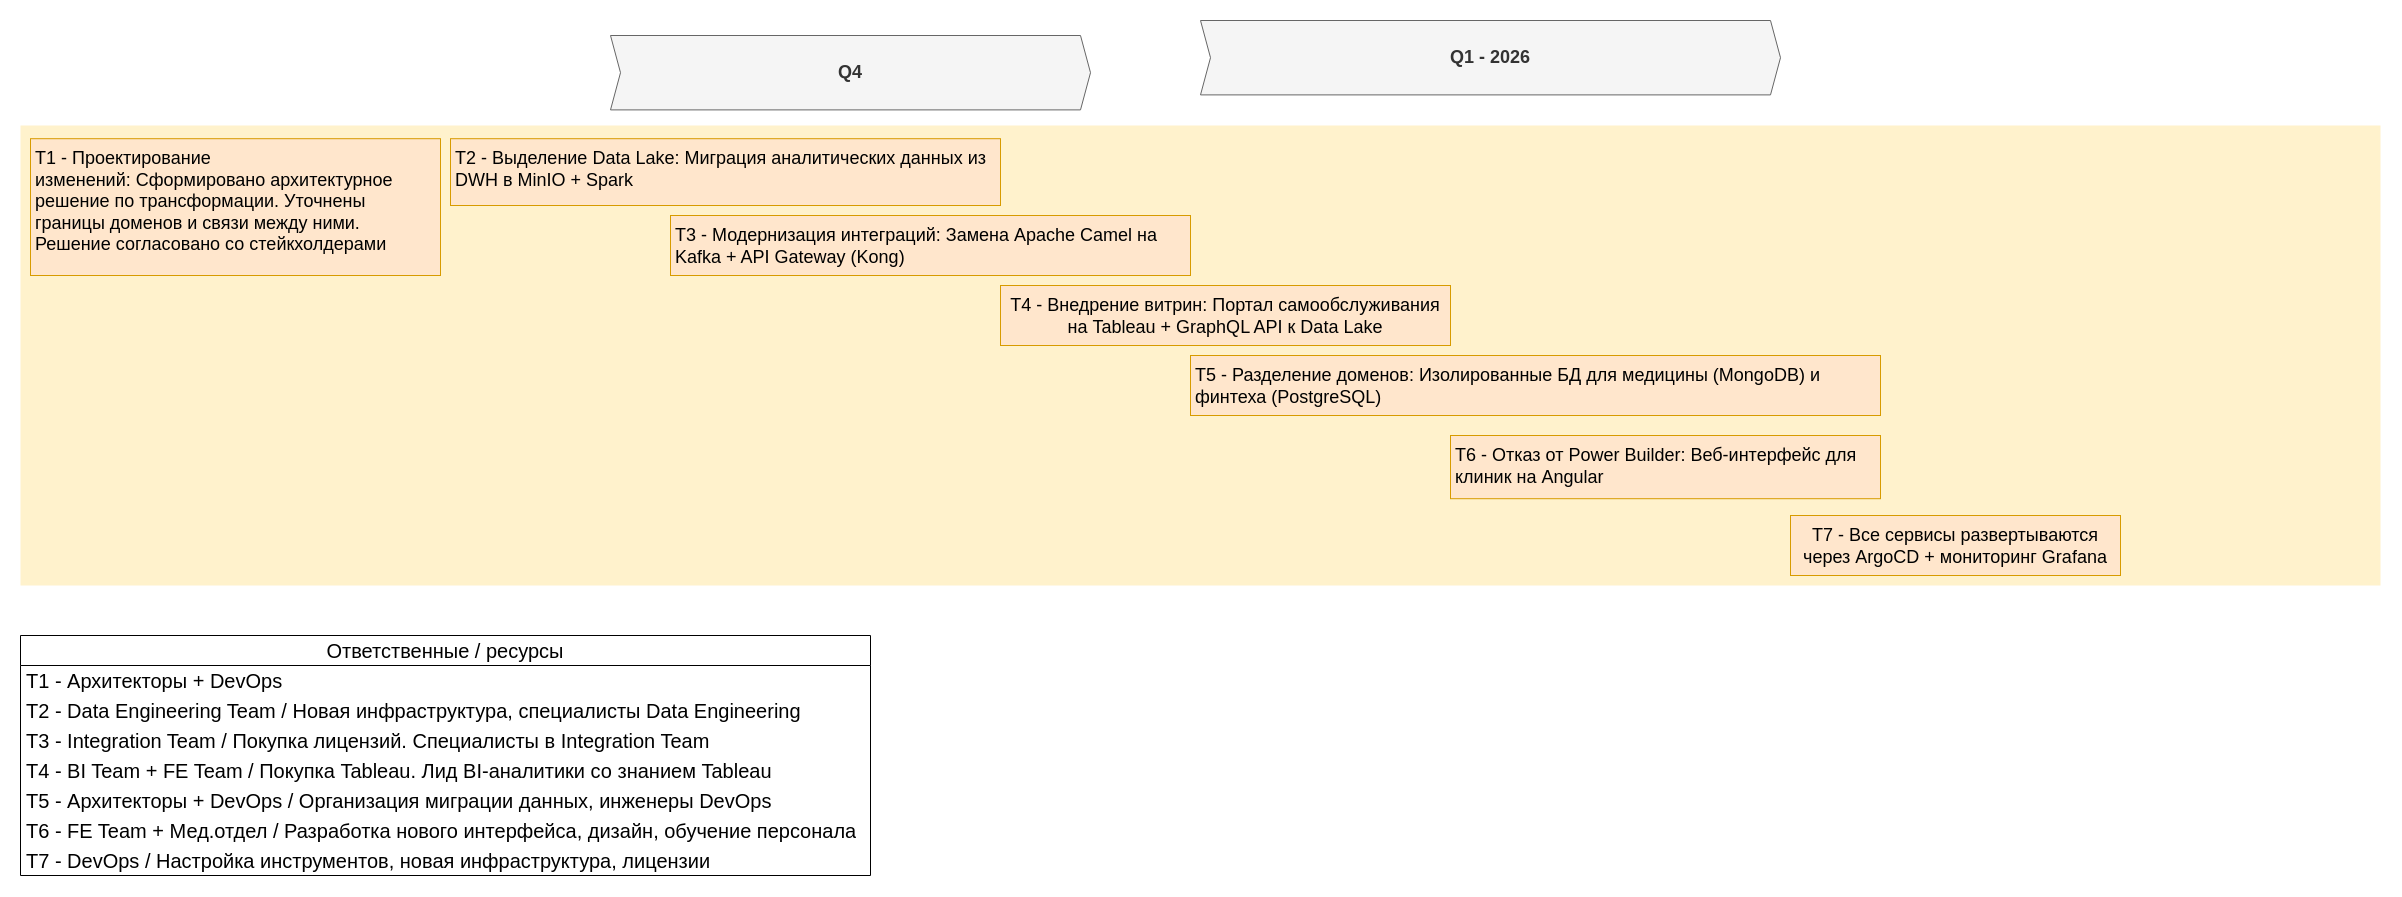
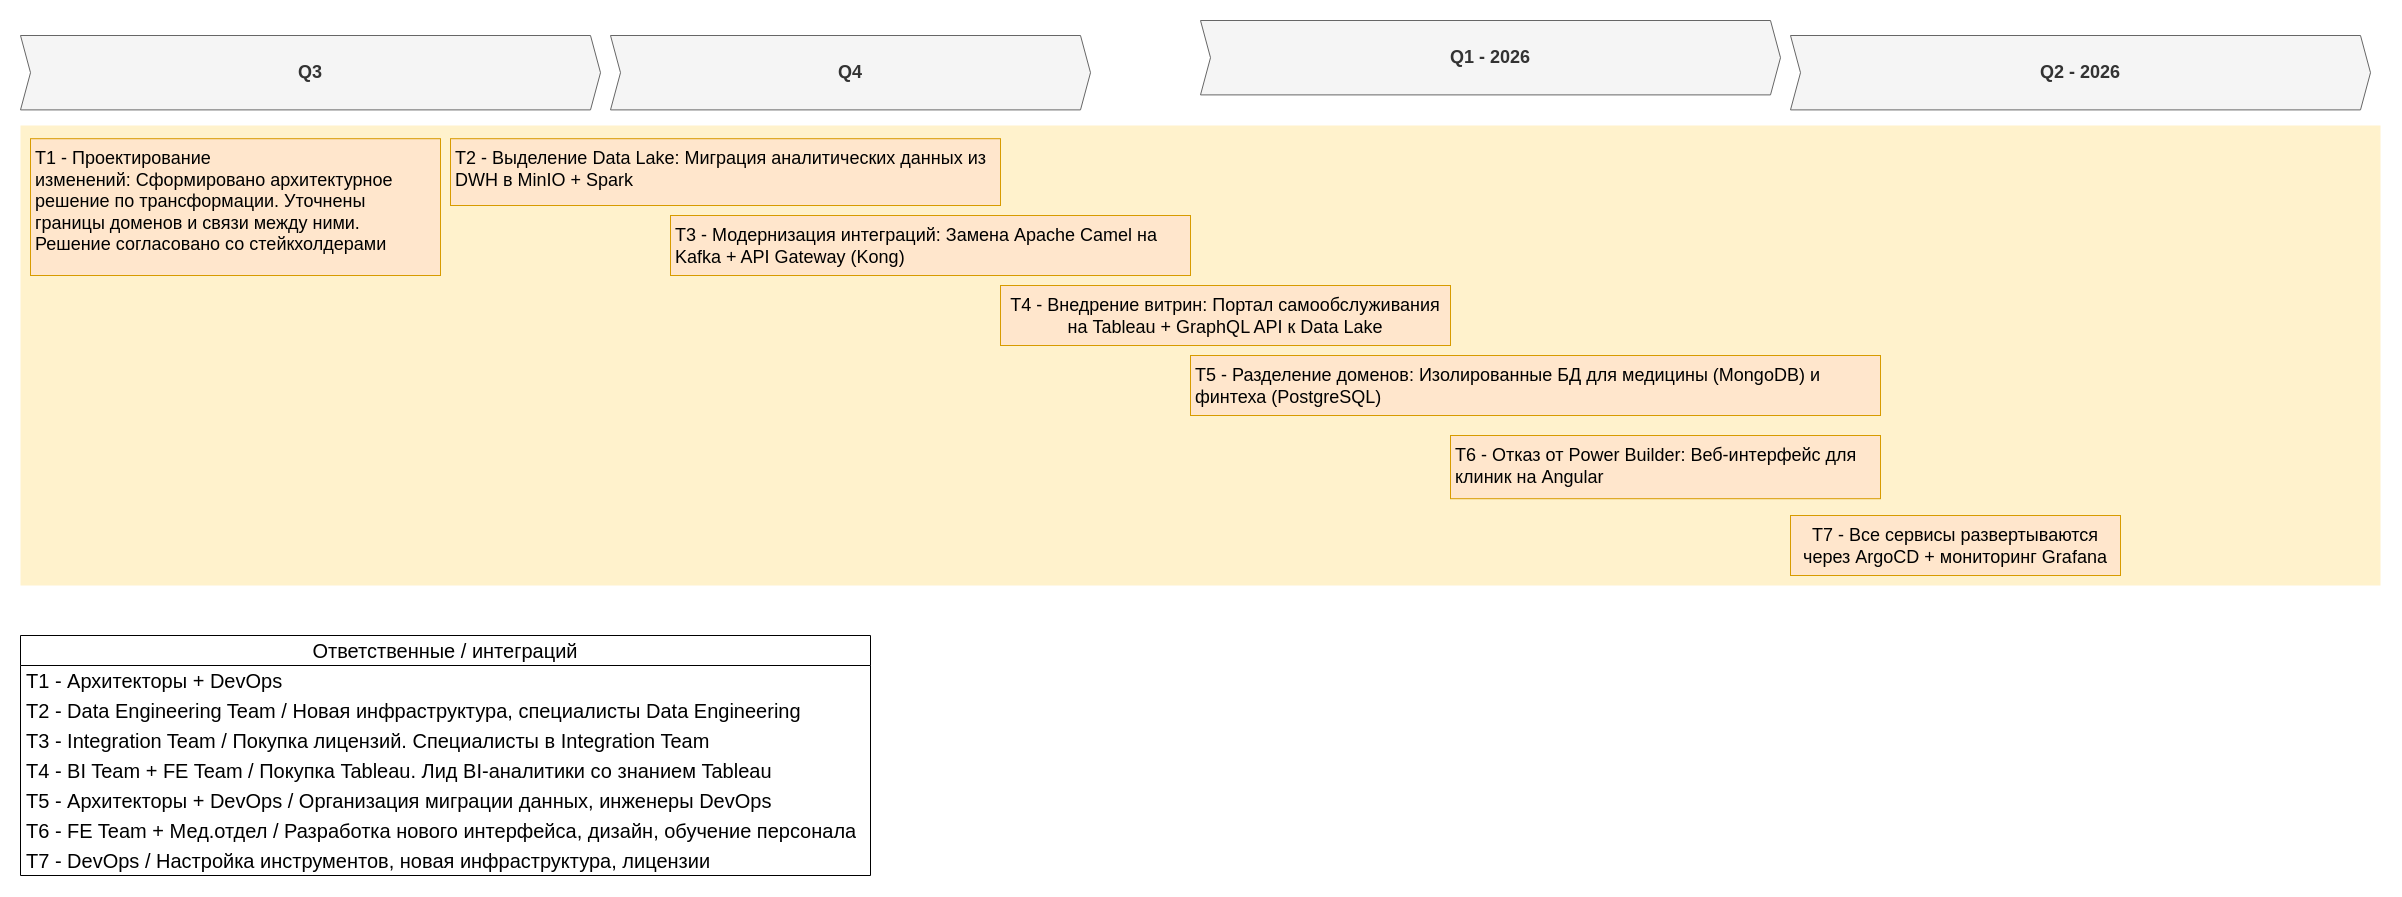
none -> (311, 73)
none -> (2081, 73)
(446, 651) -> (446, 651)
